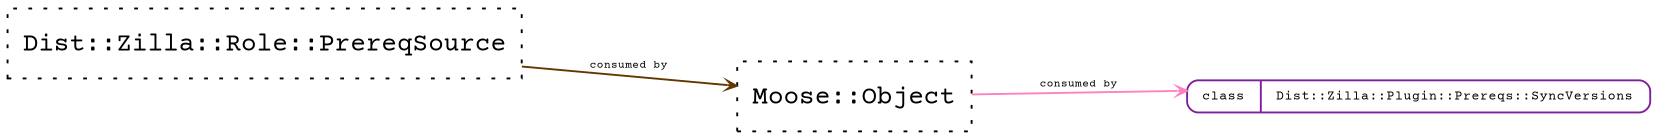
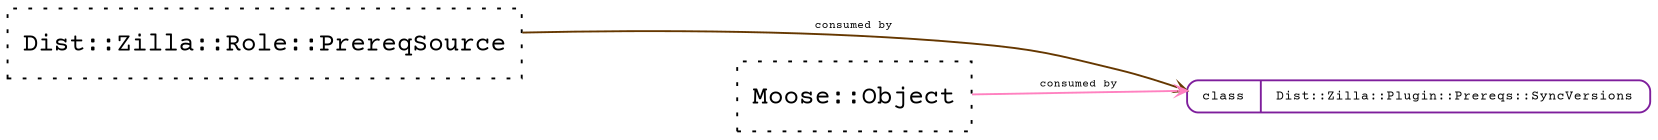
(625, 76) -> (853, 36)
